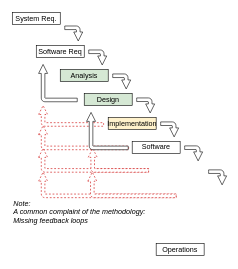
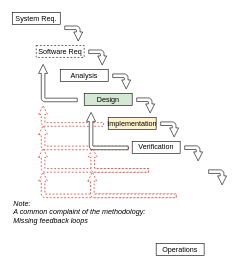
(60, 51) -> (60, 51)
(84, 75) -> (84, 75)
(156, 147) -> (156, 147)
